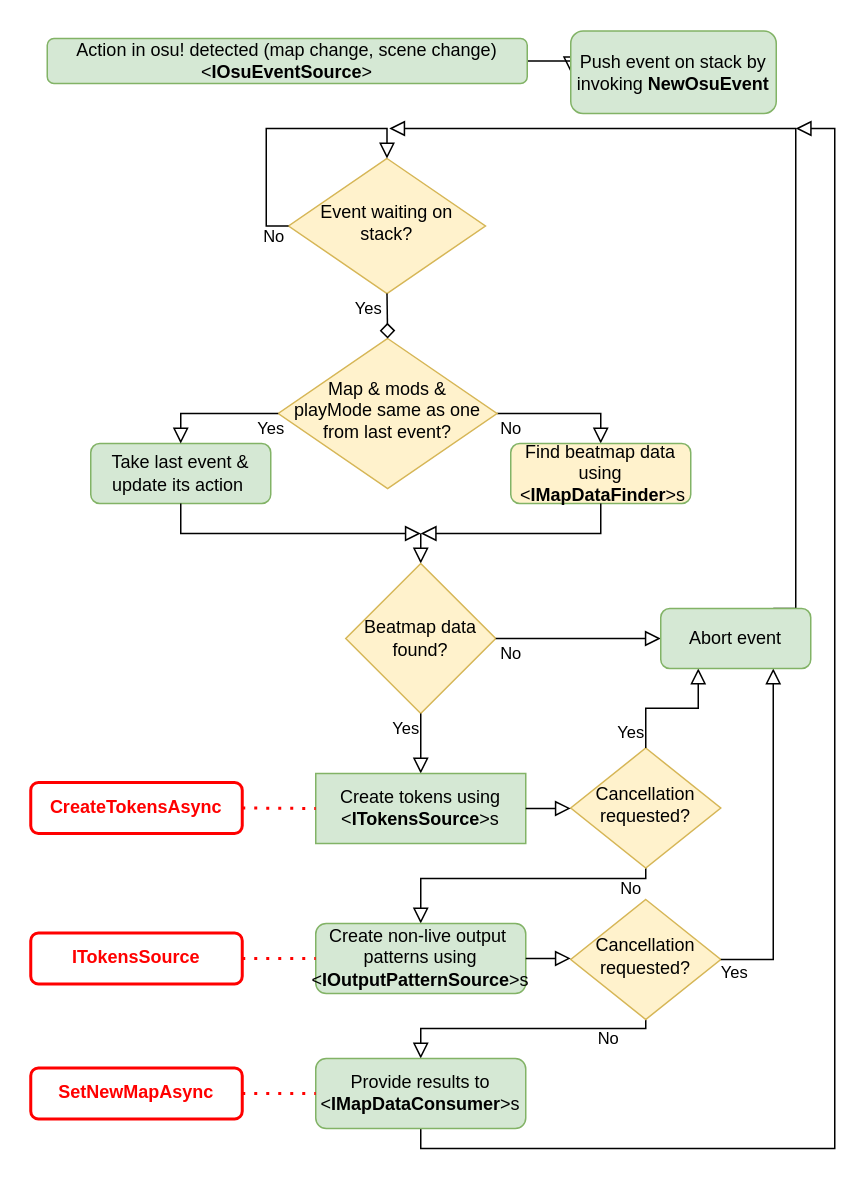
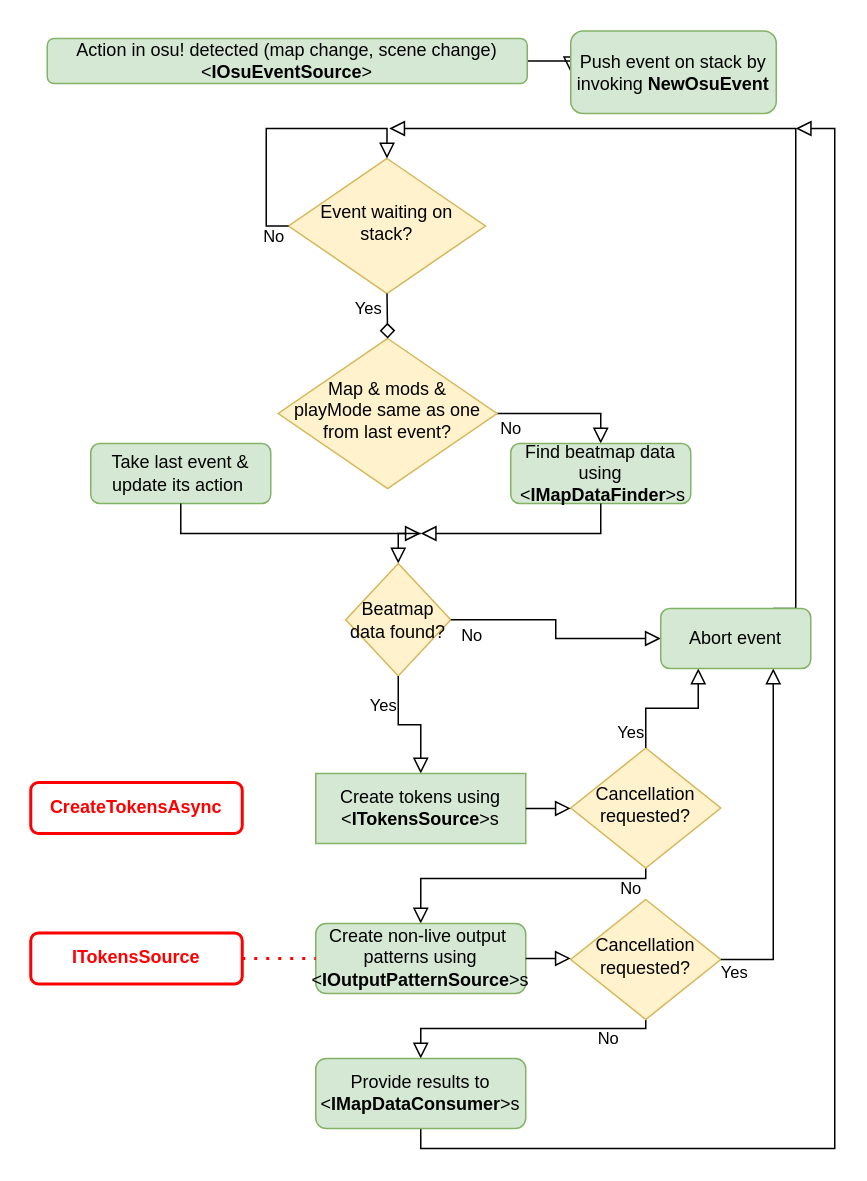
(223, 413) -> none
(601, 473) -> (601, 473)
(421, 638) -> (398, 620)
(278, 808) -> none
(137, 1093) -> none
(278, 1093) -> none
